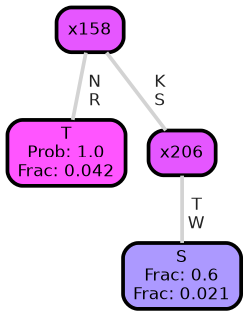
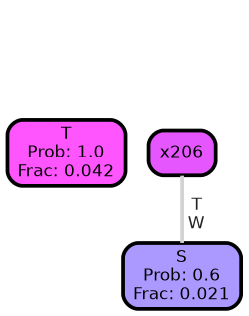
(90, 30) -> none
(182, 276) -> (182, 276)
